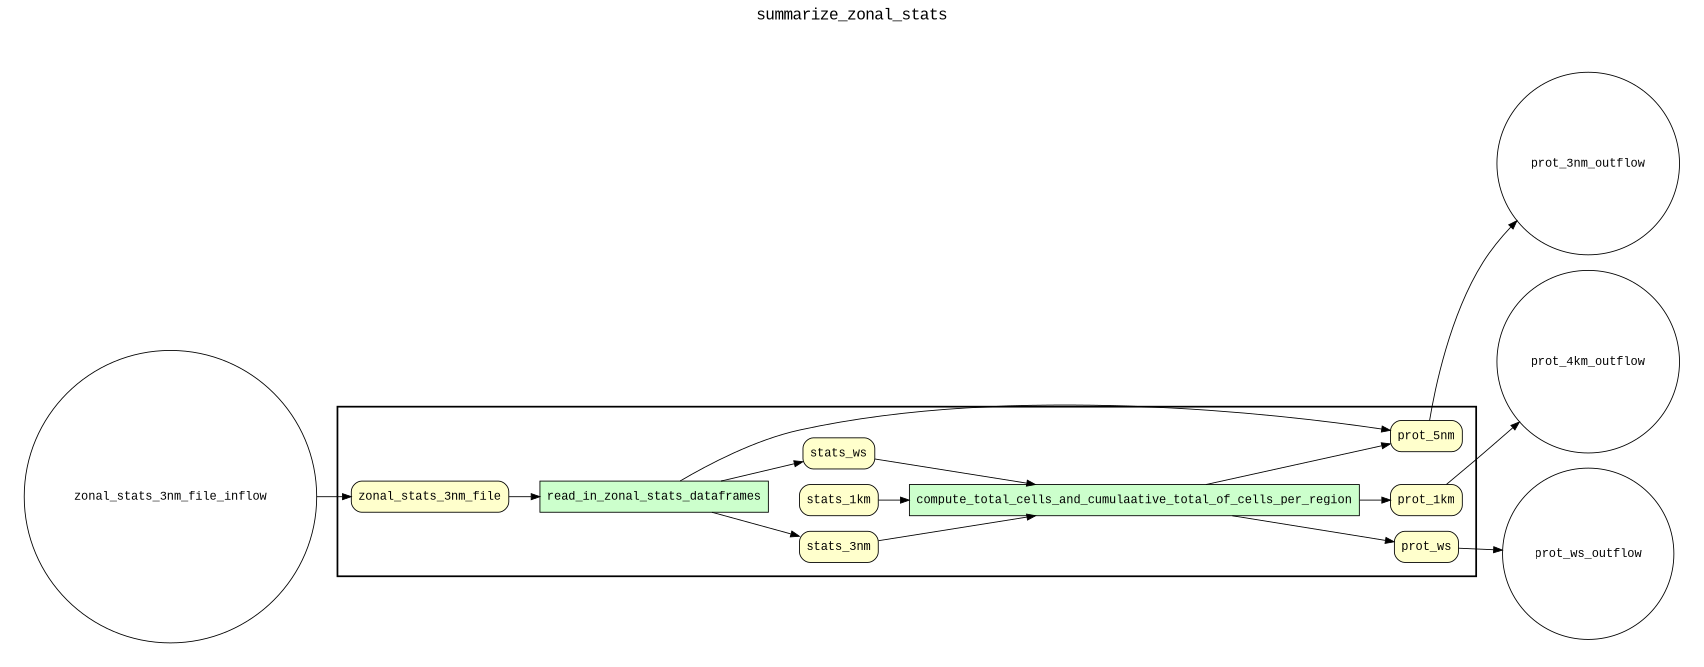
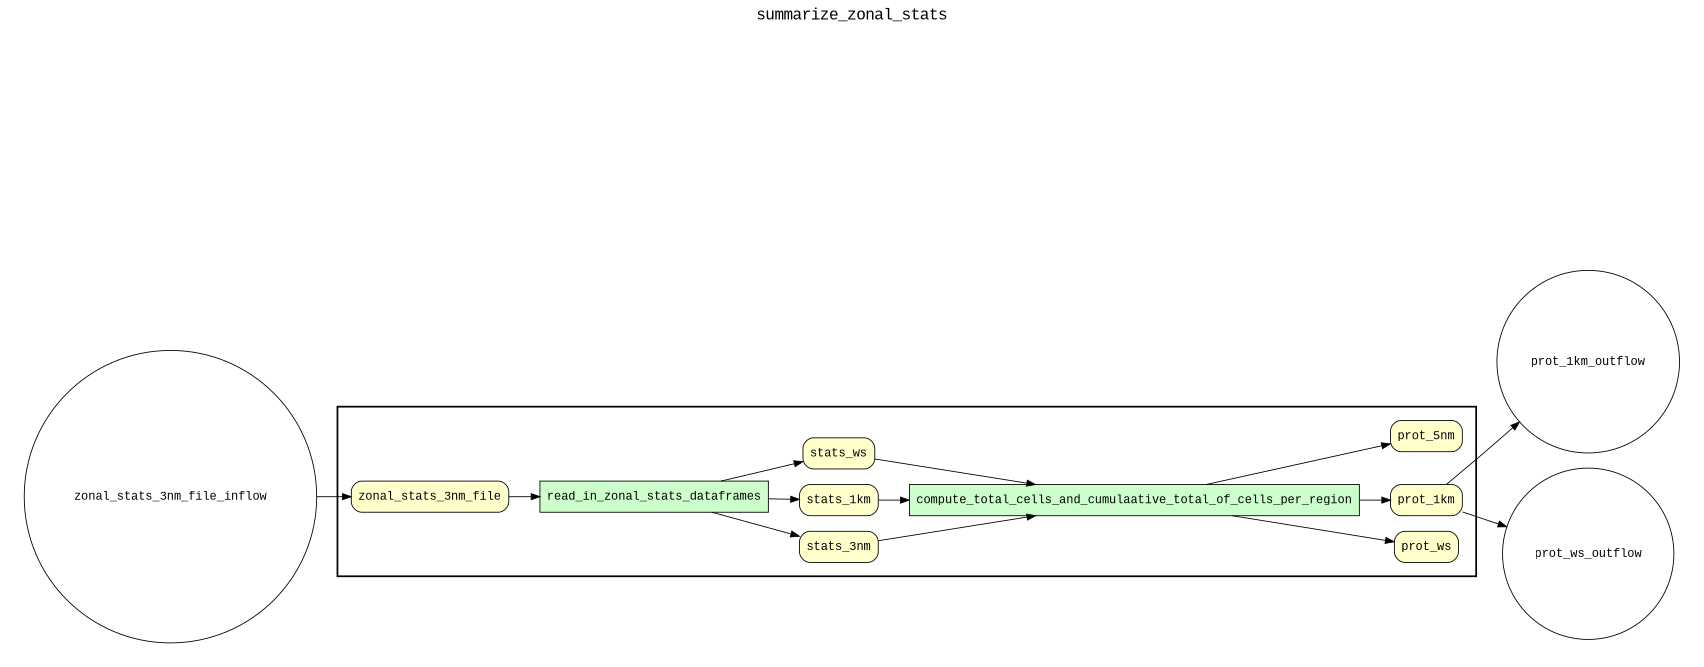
(1588, 164) -> none
(1588, 362) -> (1588, 362)
(847, 422) -> (780, 499)
(1476, 549) -> (1480, 518)
